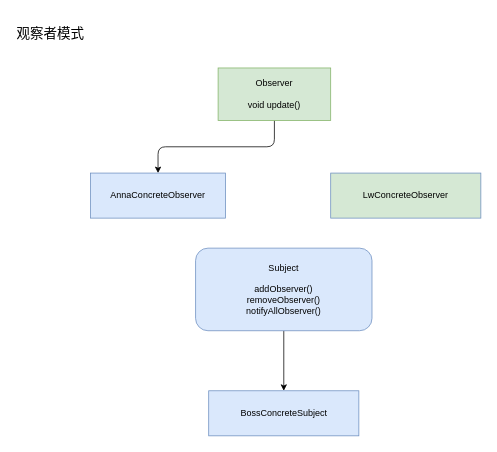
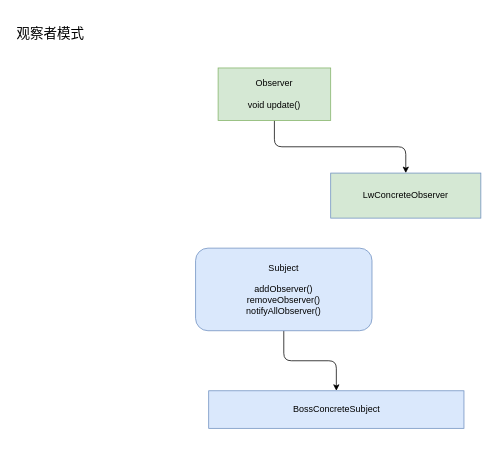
(214, 147) -> none
none -> (348, 147)
(158, 195) -> none
(284, 413) -> (336, 409)
